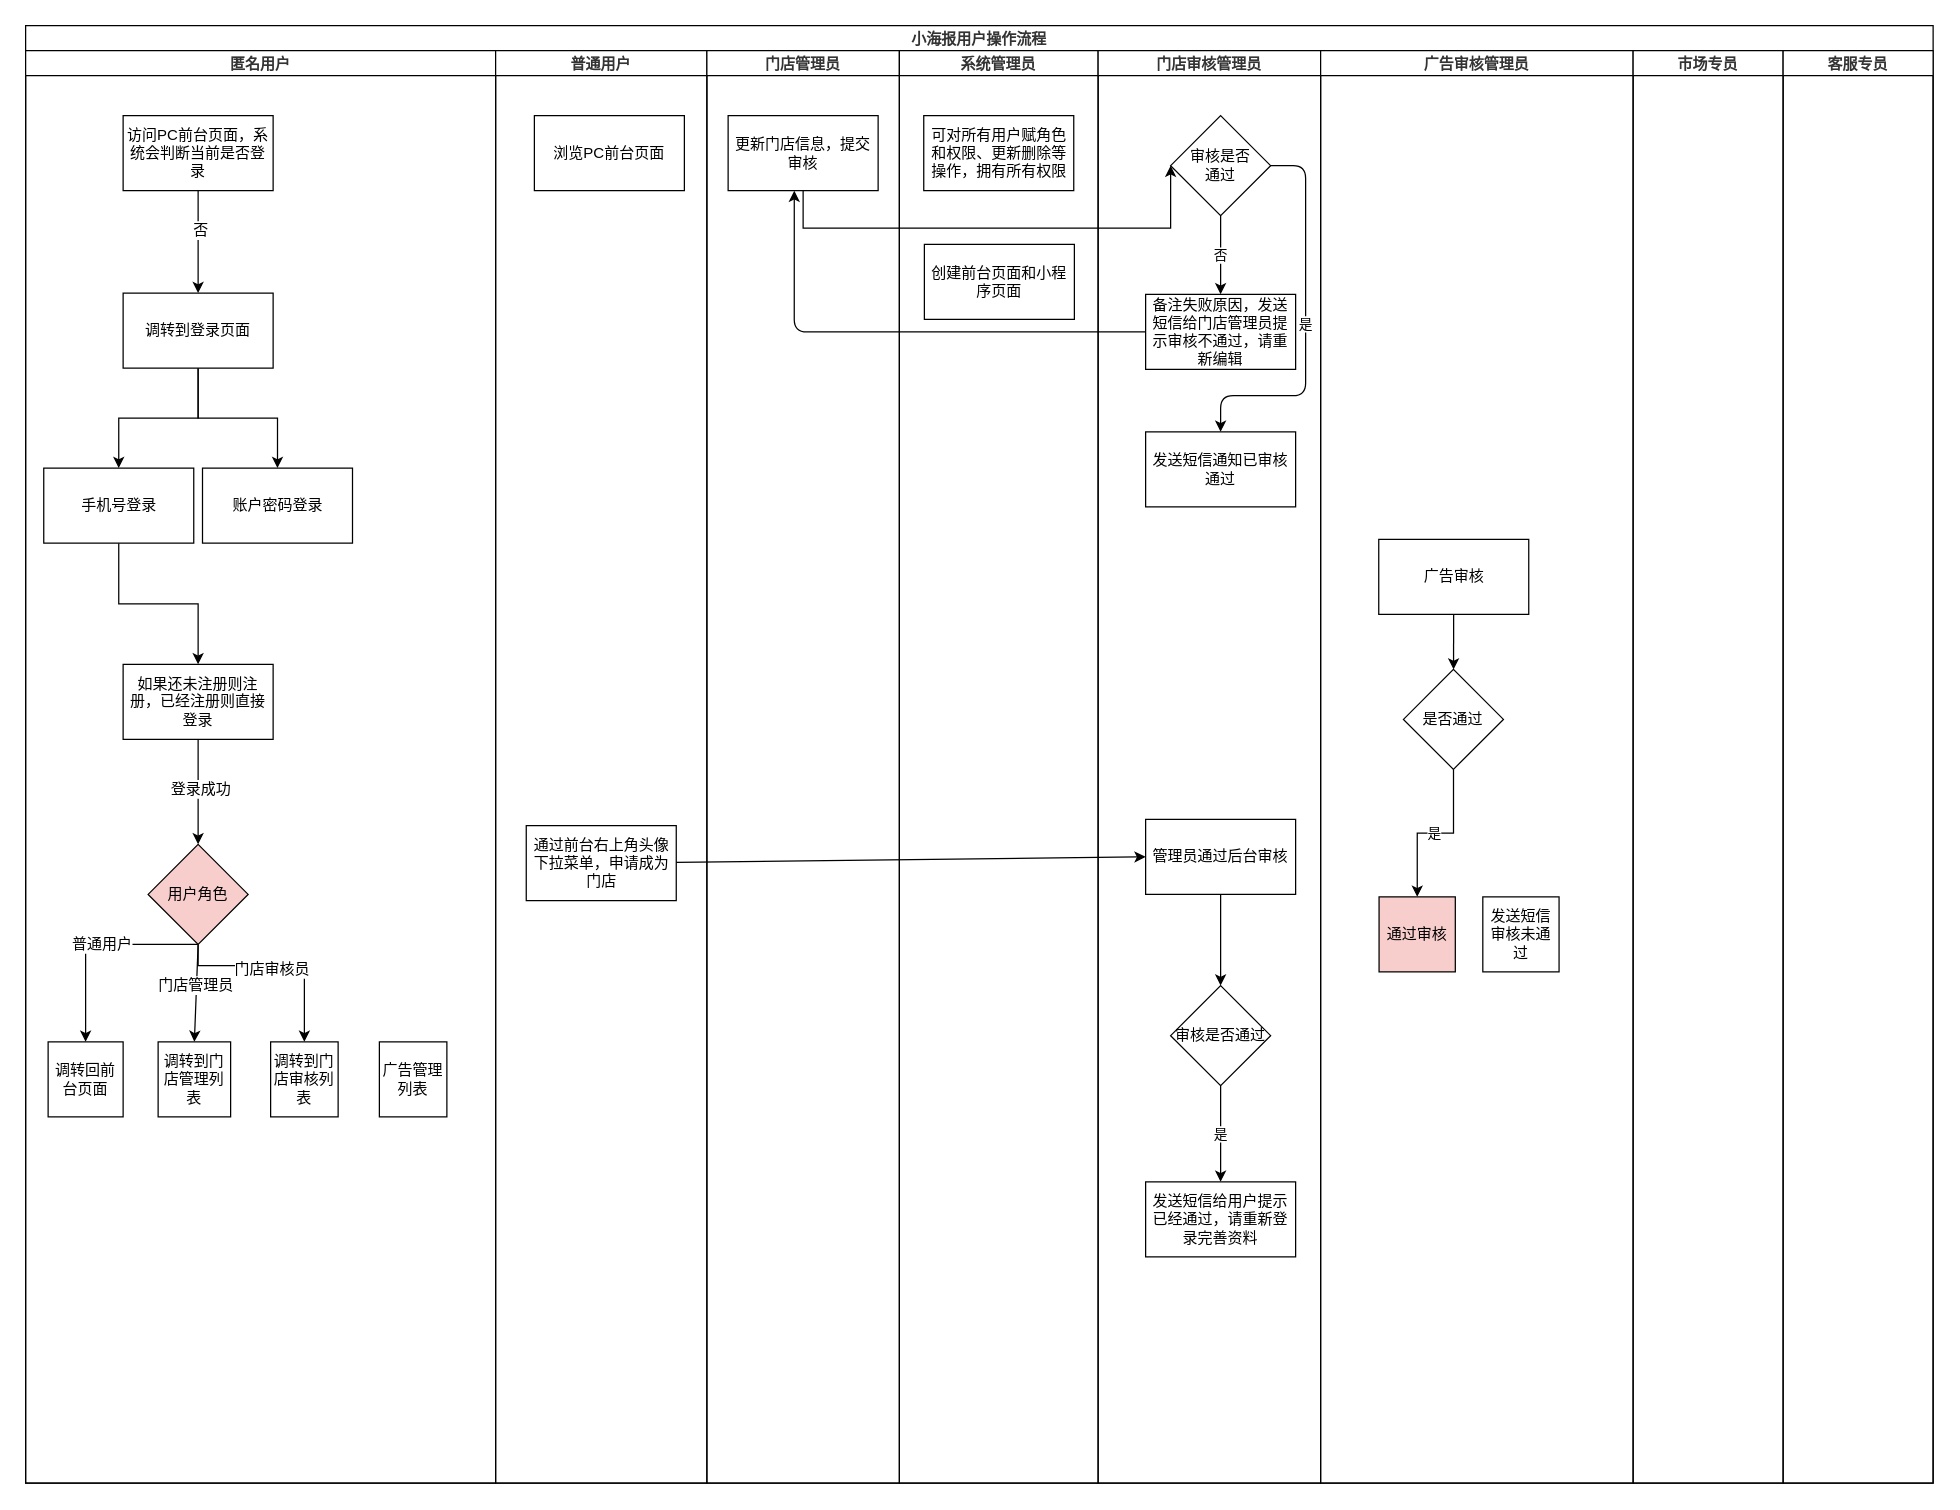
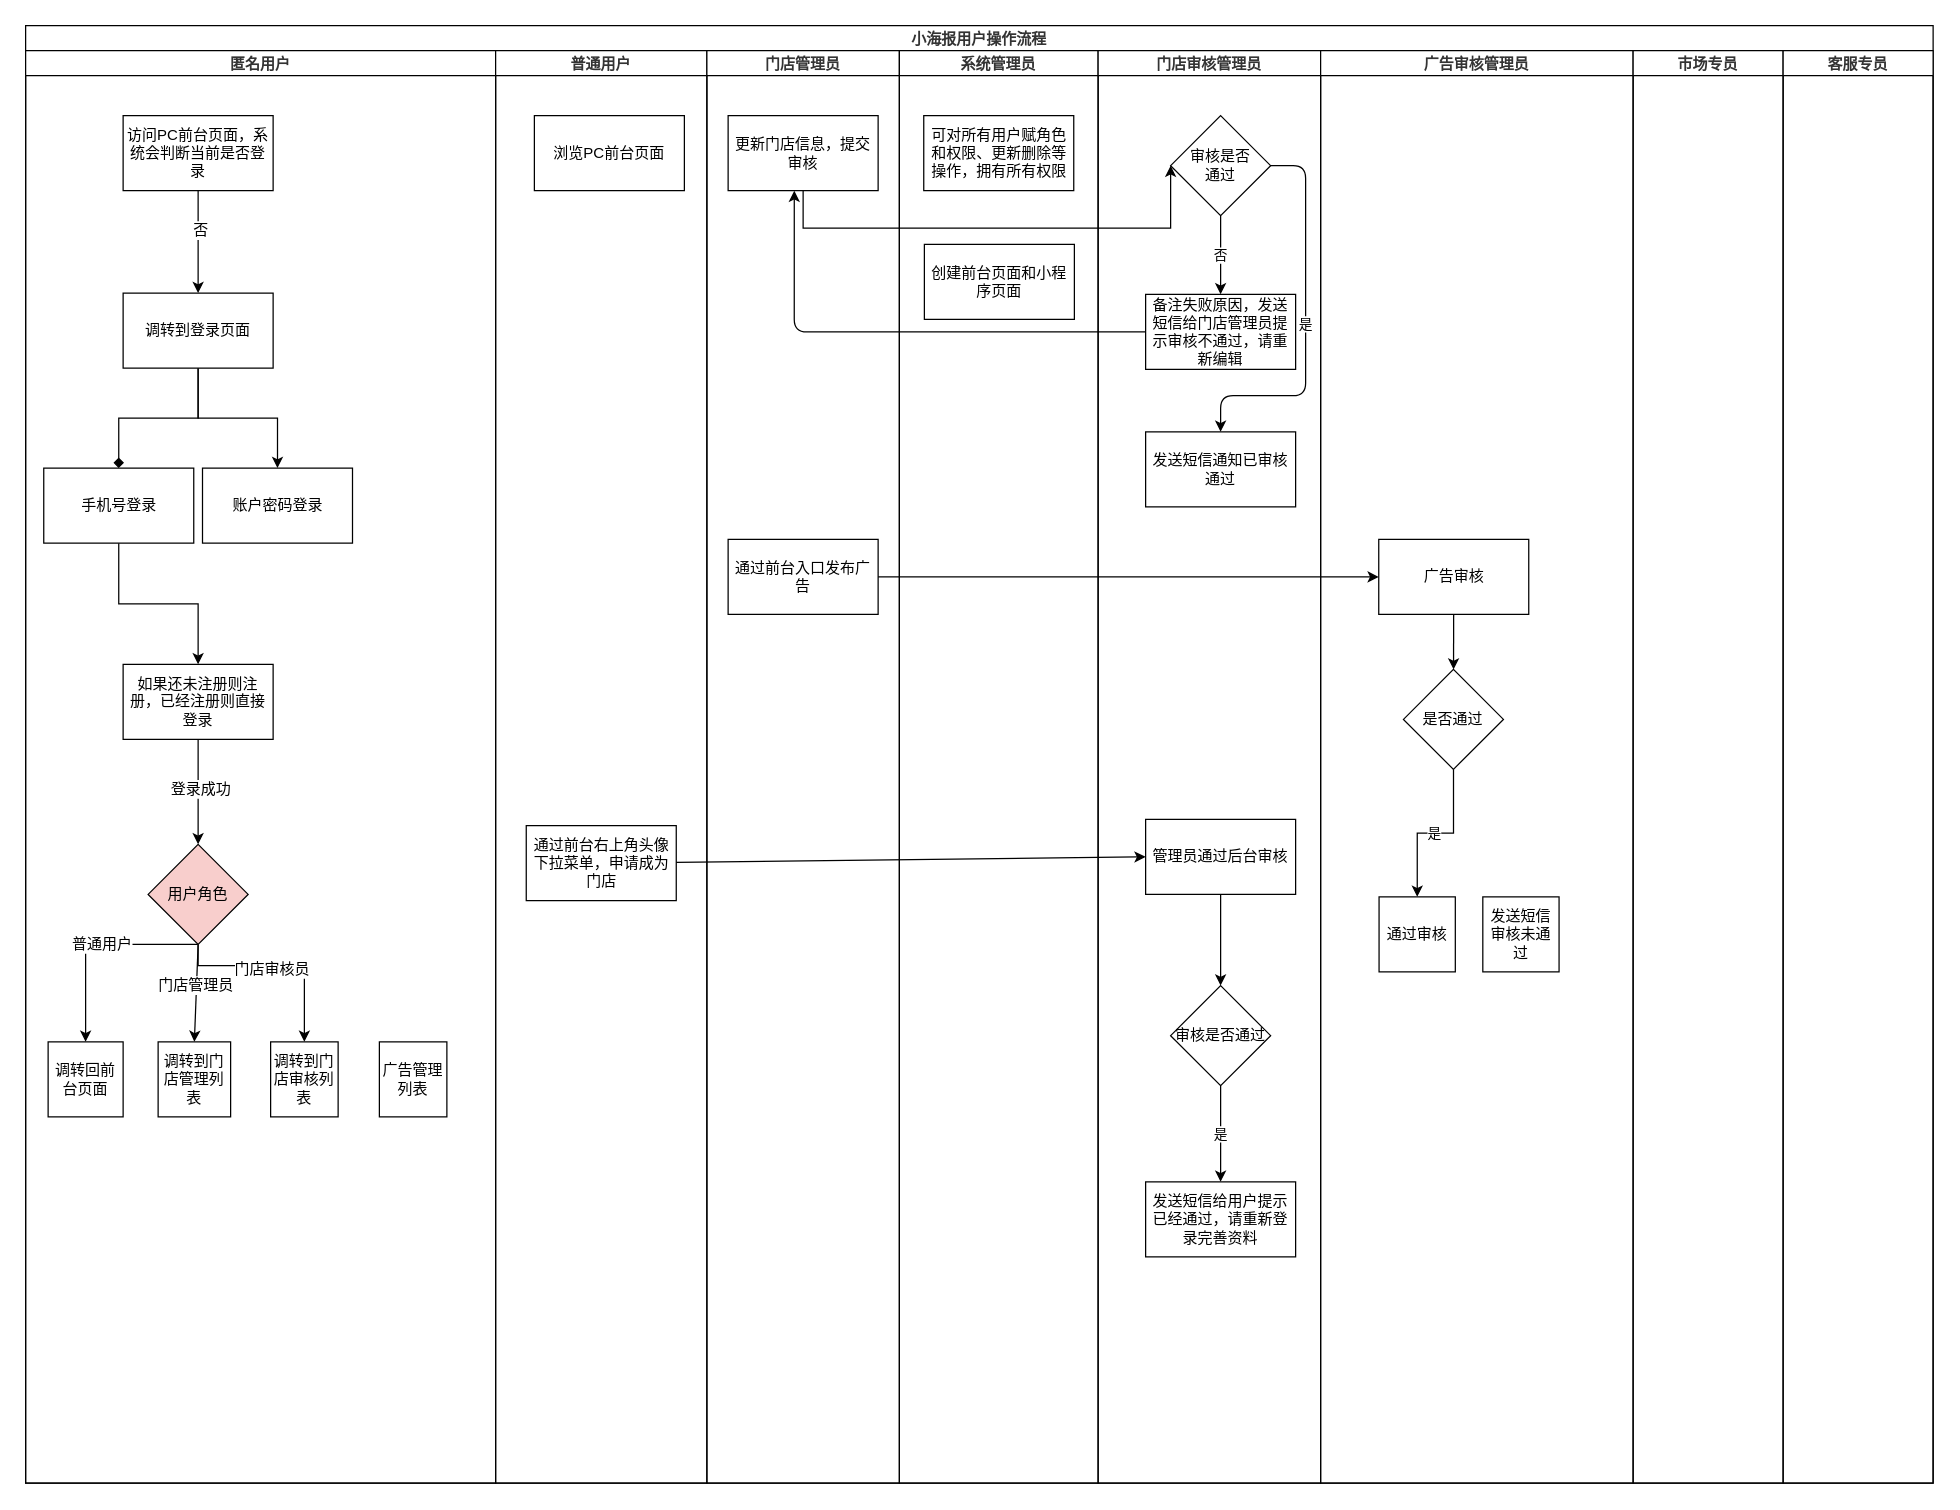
(119, 458) -> (119, 457)
none -> (803, 577)
none -> (1124, 577)
(1417, 934) -> (1417, 934)
